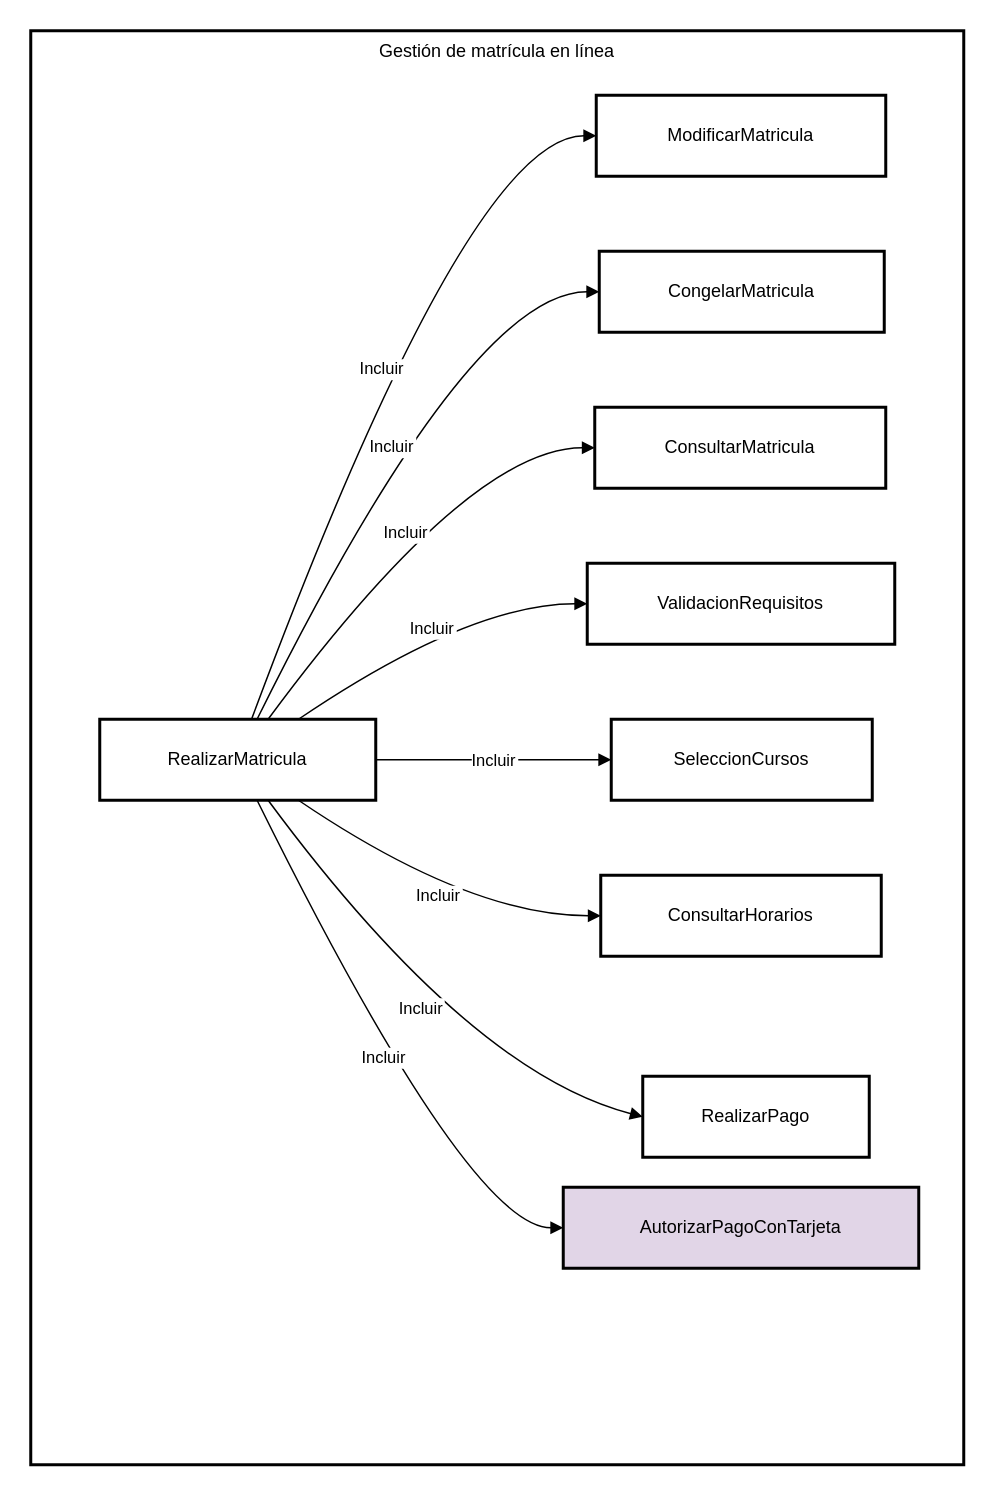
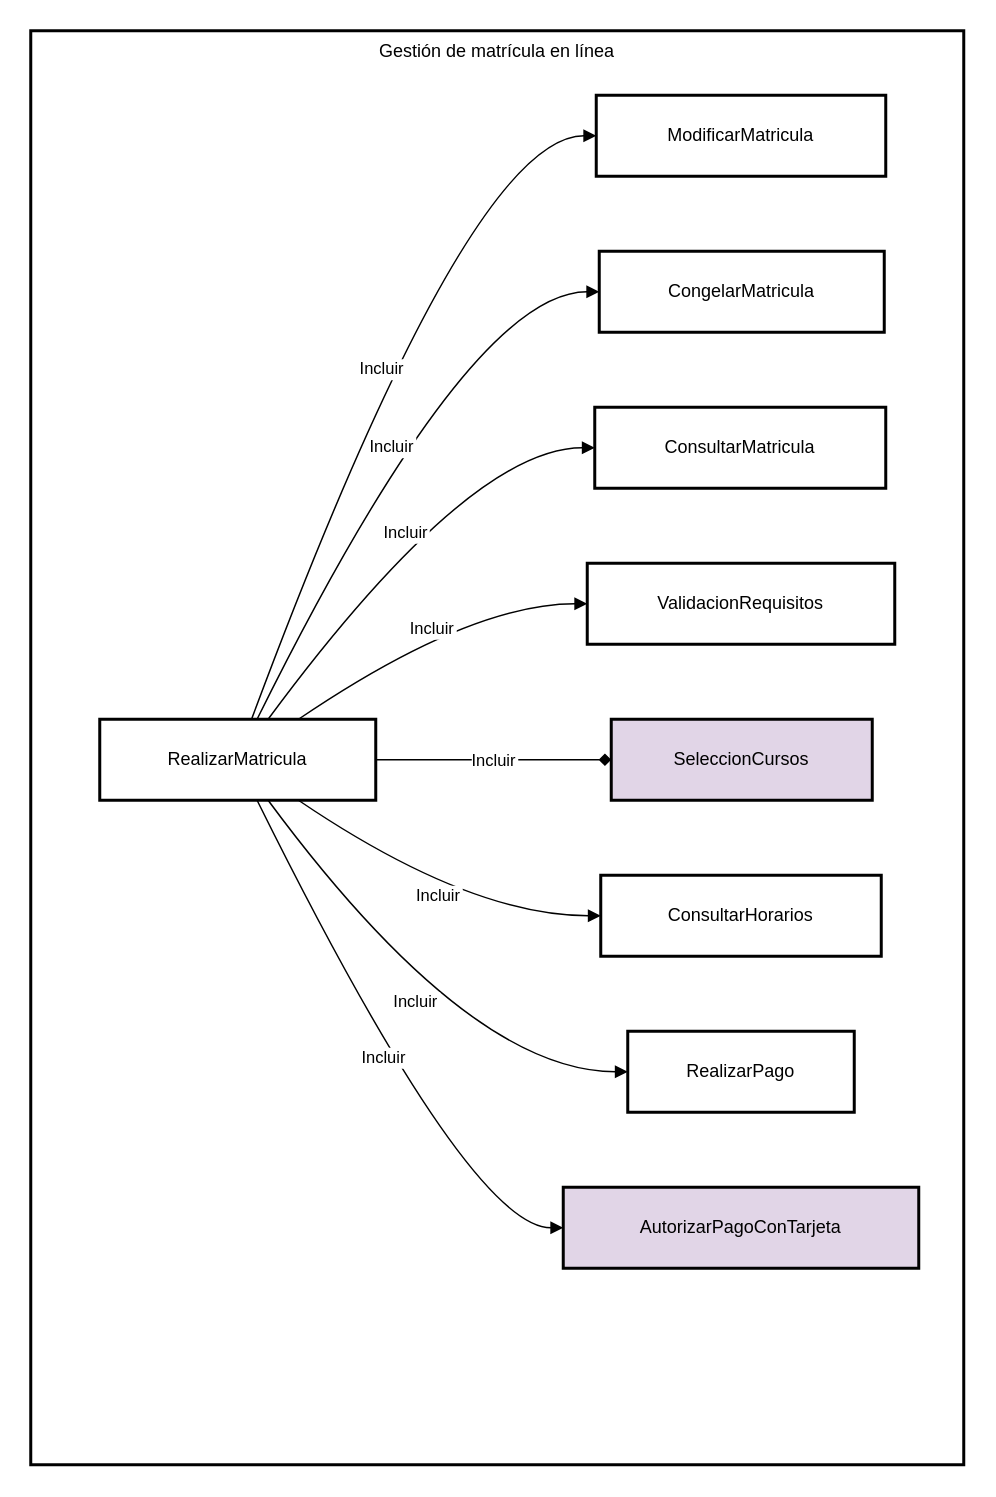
(597, 760) -> (598, 760)
(742, 760) -> (742, 760)
(756, 1117) -> (741, 1072)
